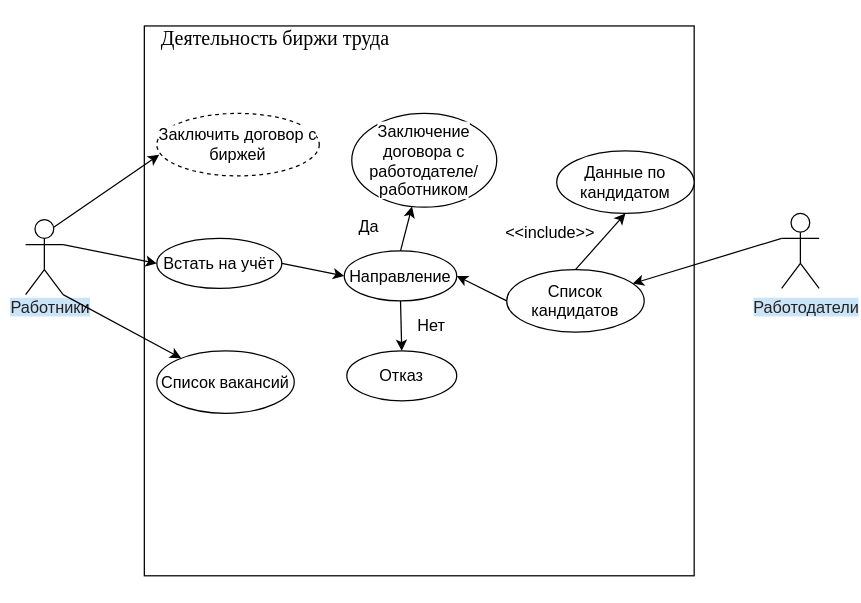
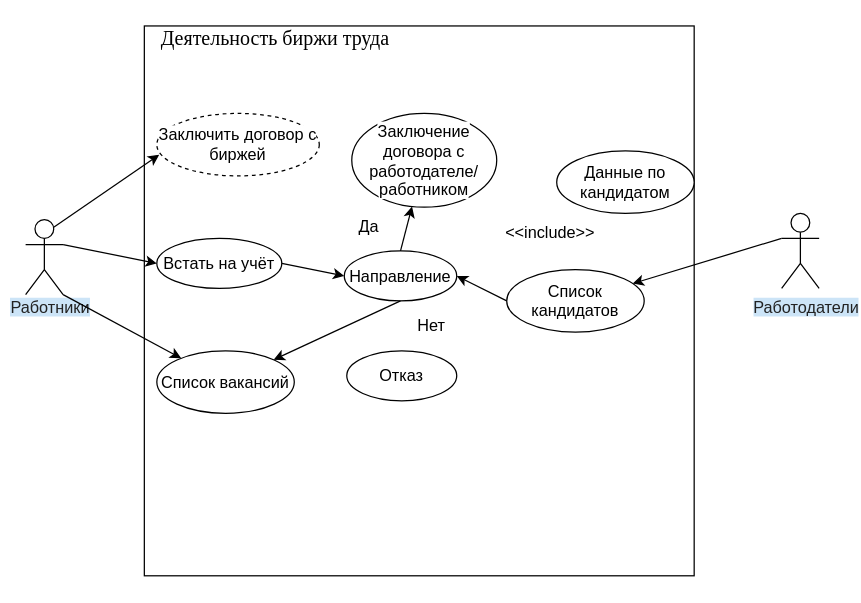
(598, 245) -> none
(401, 322) -> (341, 328)
